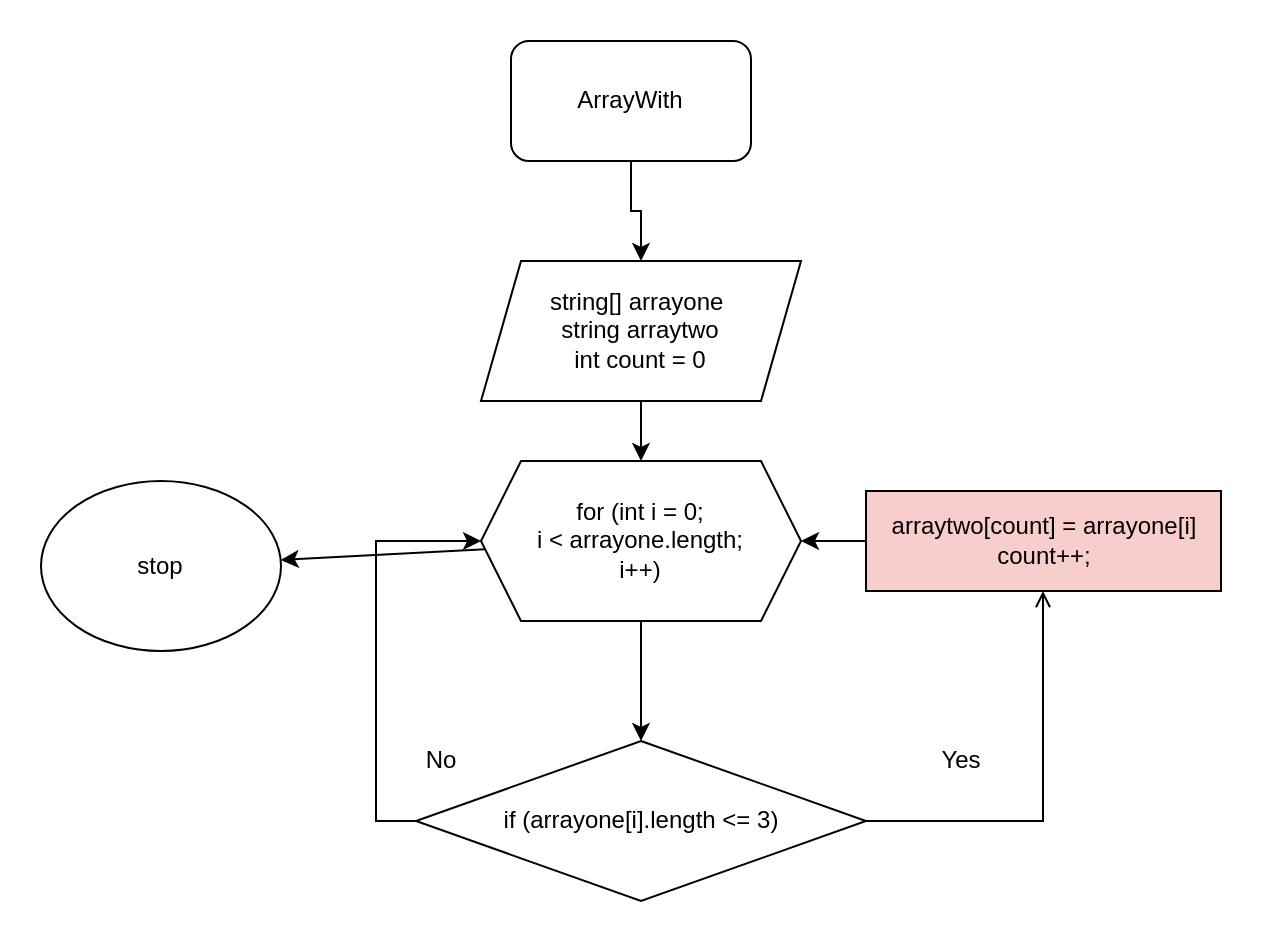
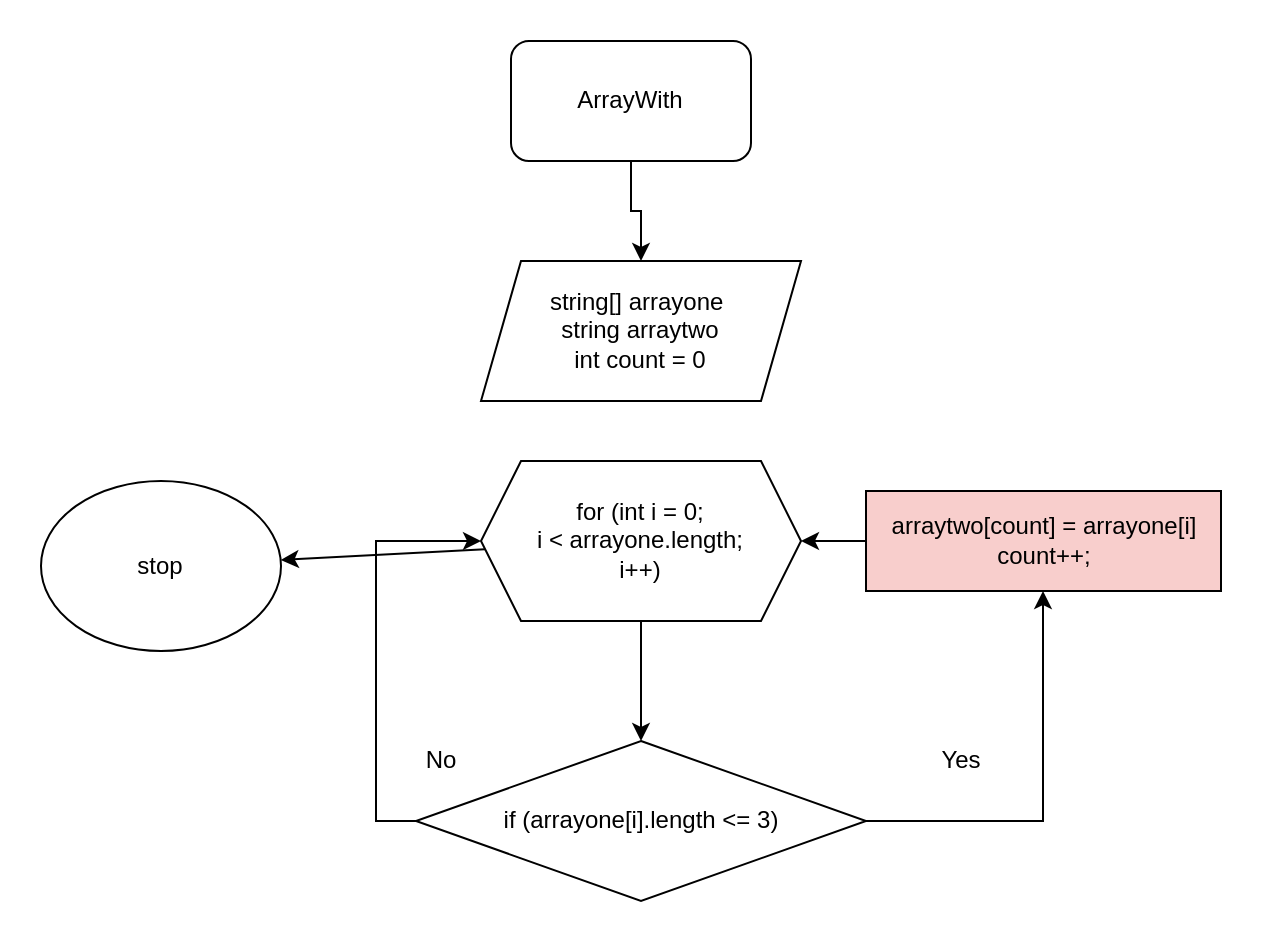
(641, 438) -> none
(1043, 602) -> (1043, 606)
